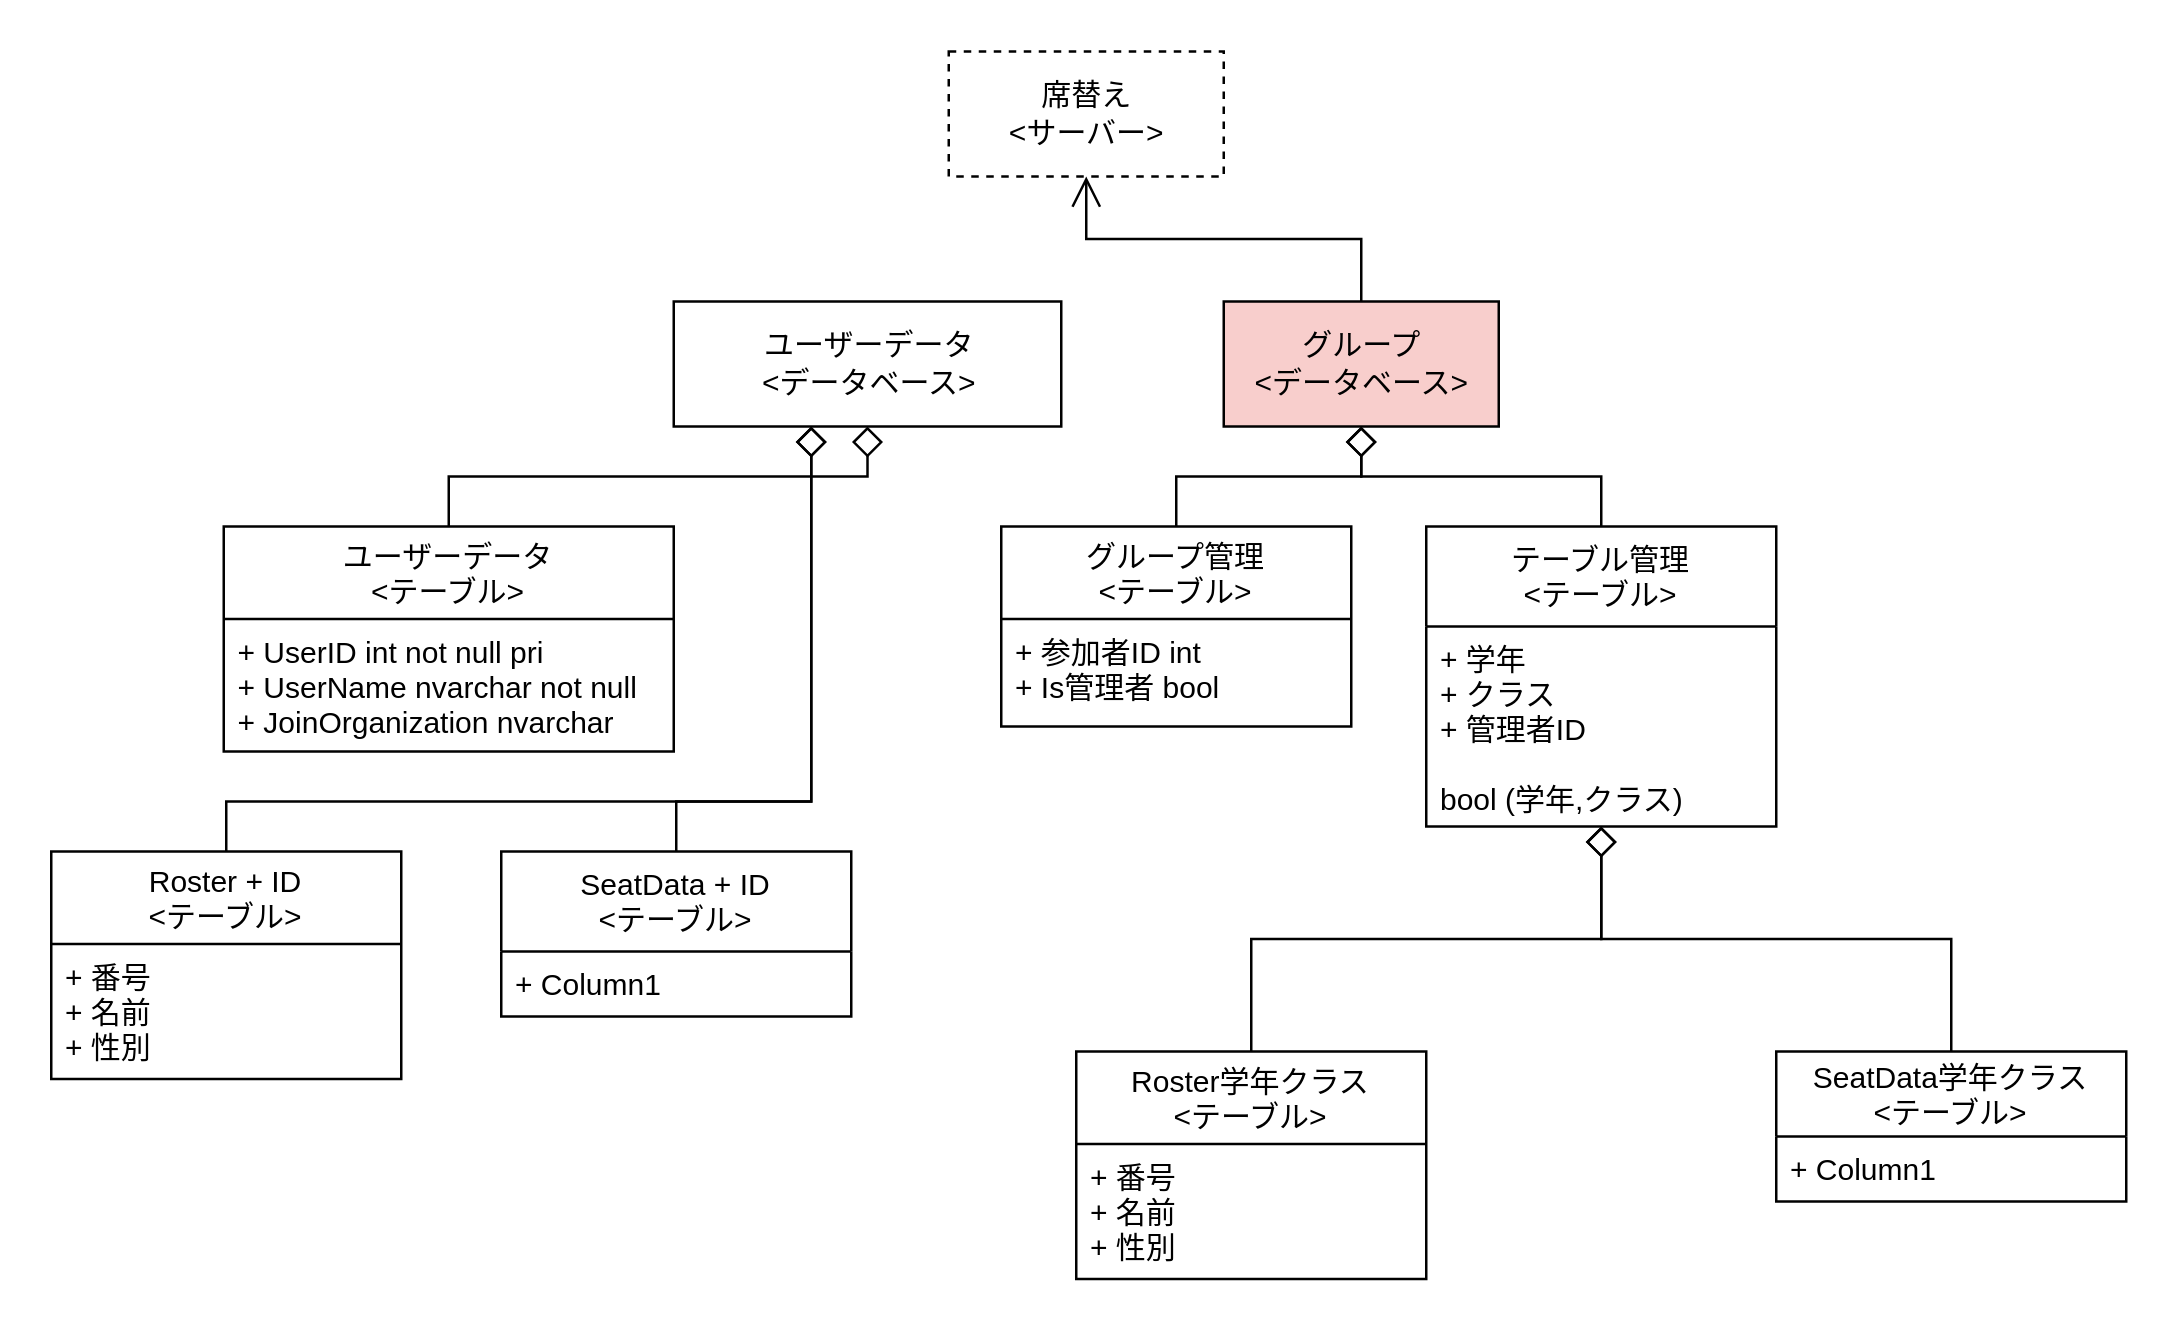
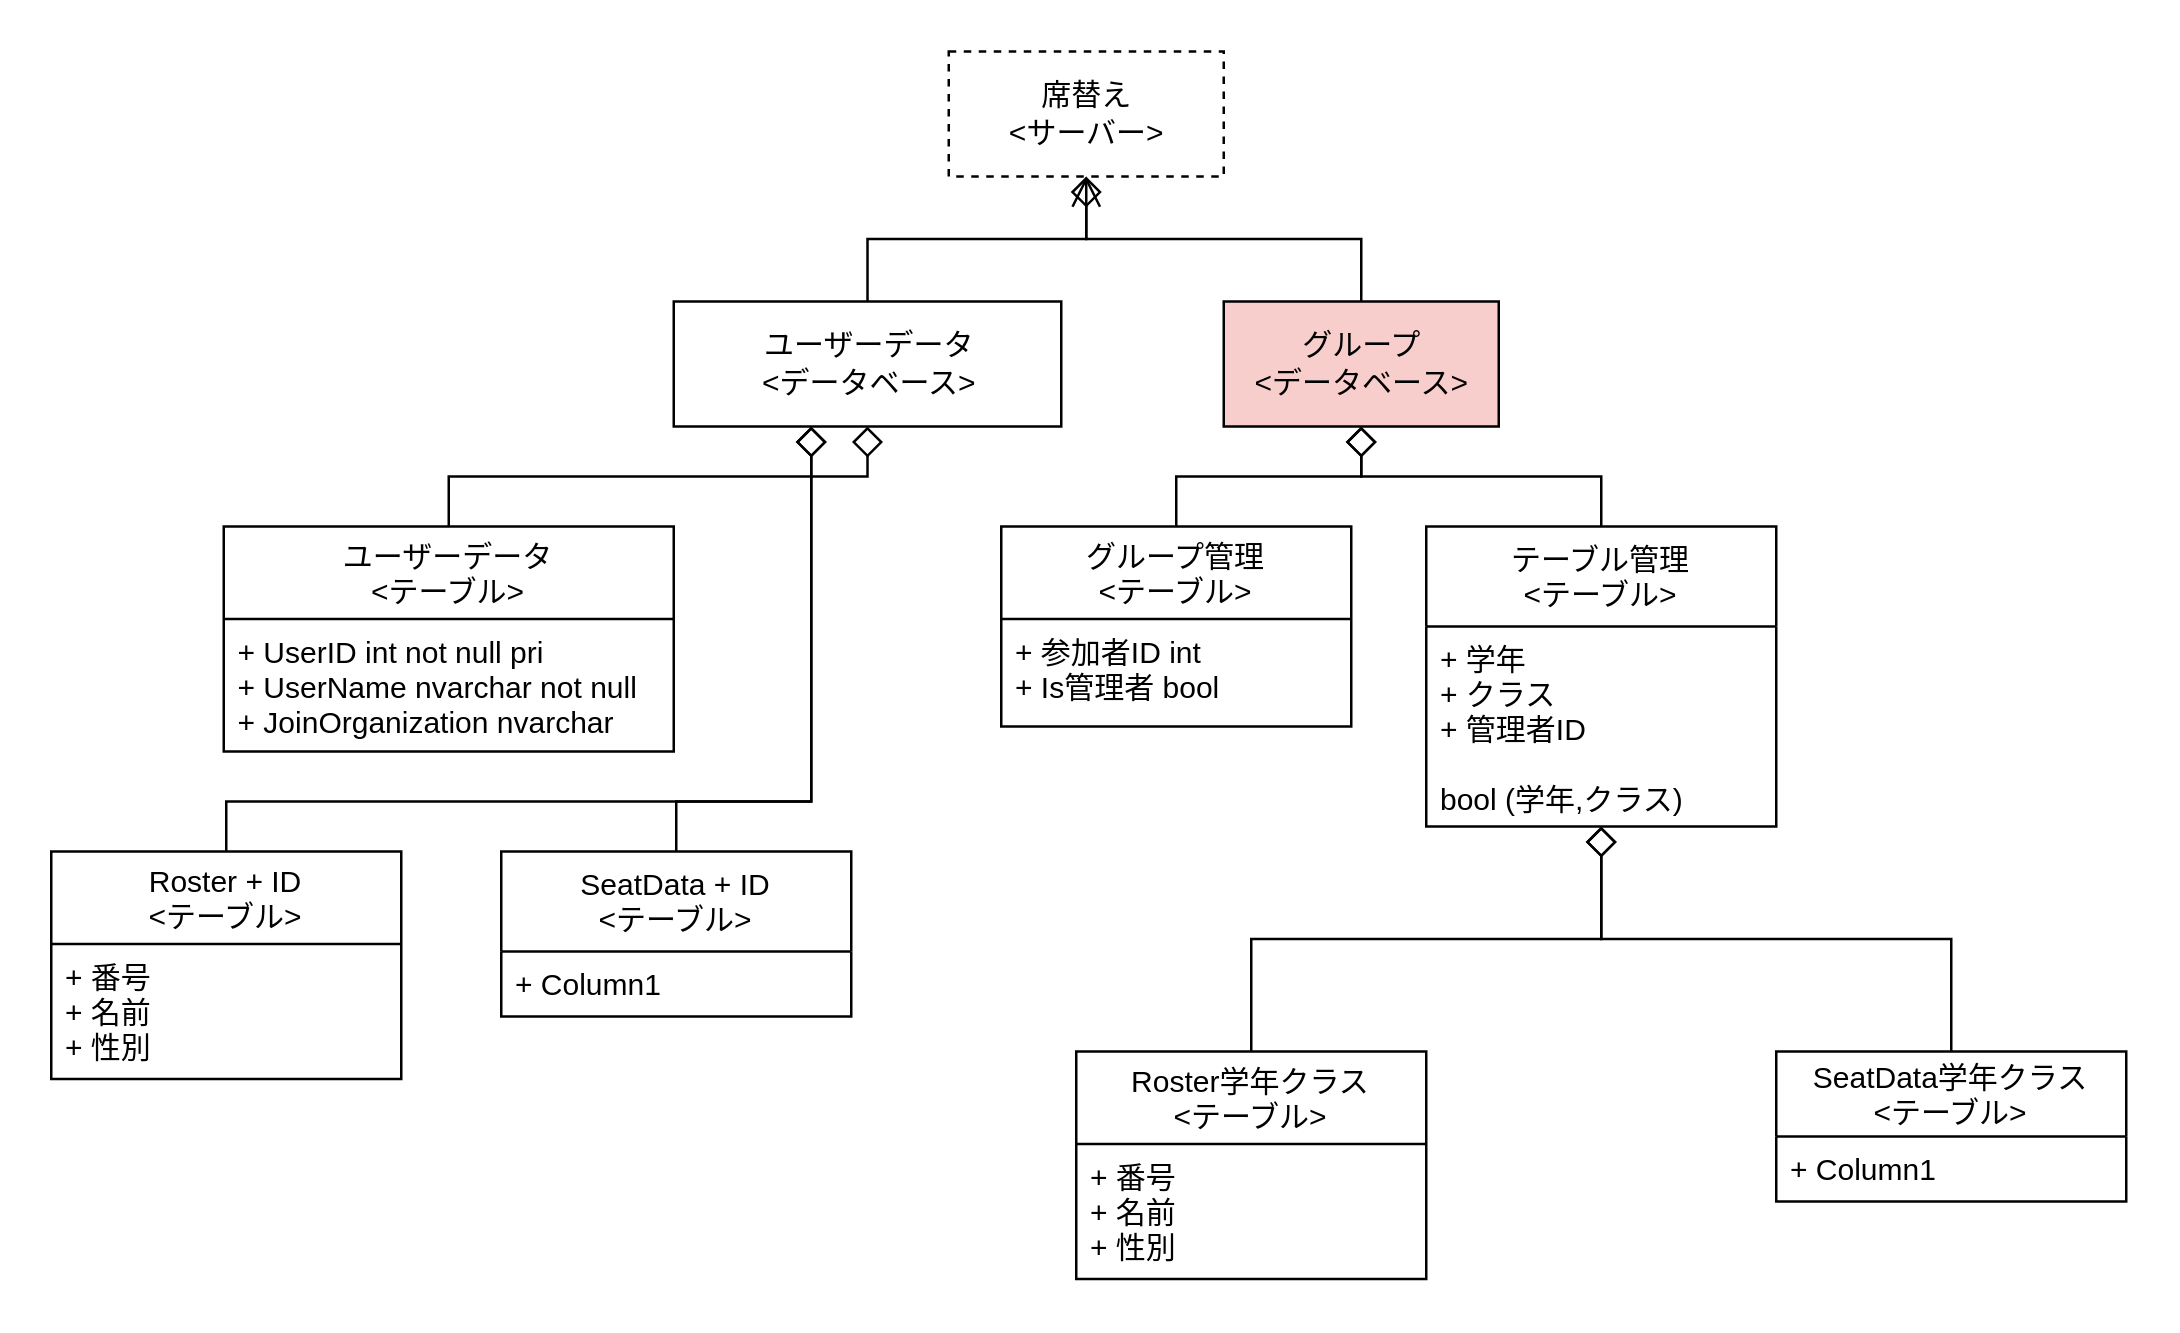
none -> (945, 239)
